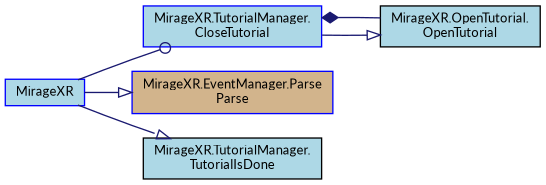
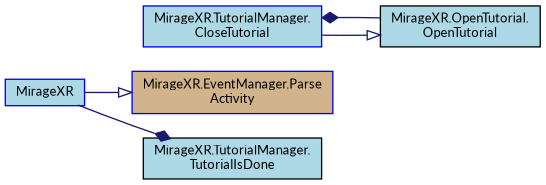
(119, 64) -> none
(232, 92) -> (232, 92)
(116, 120) -> (116, 120)
